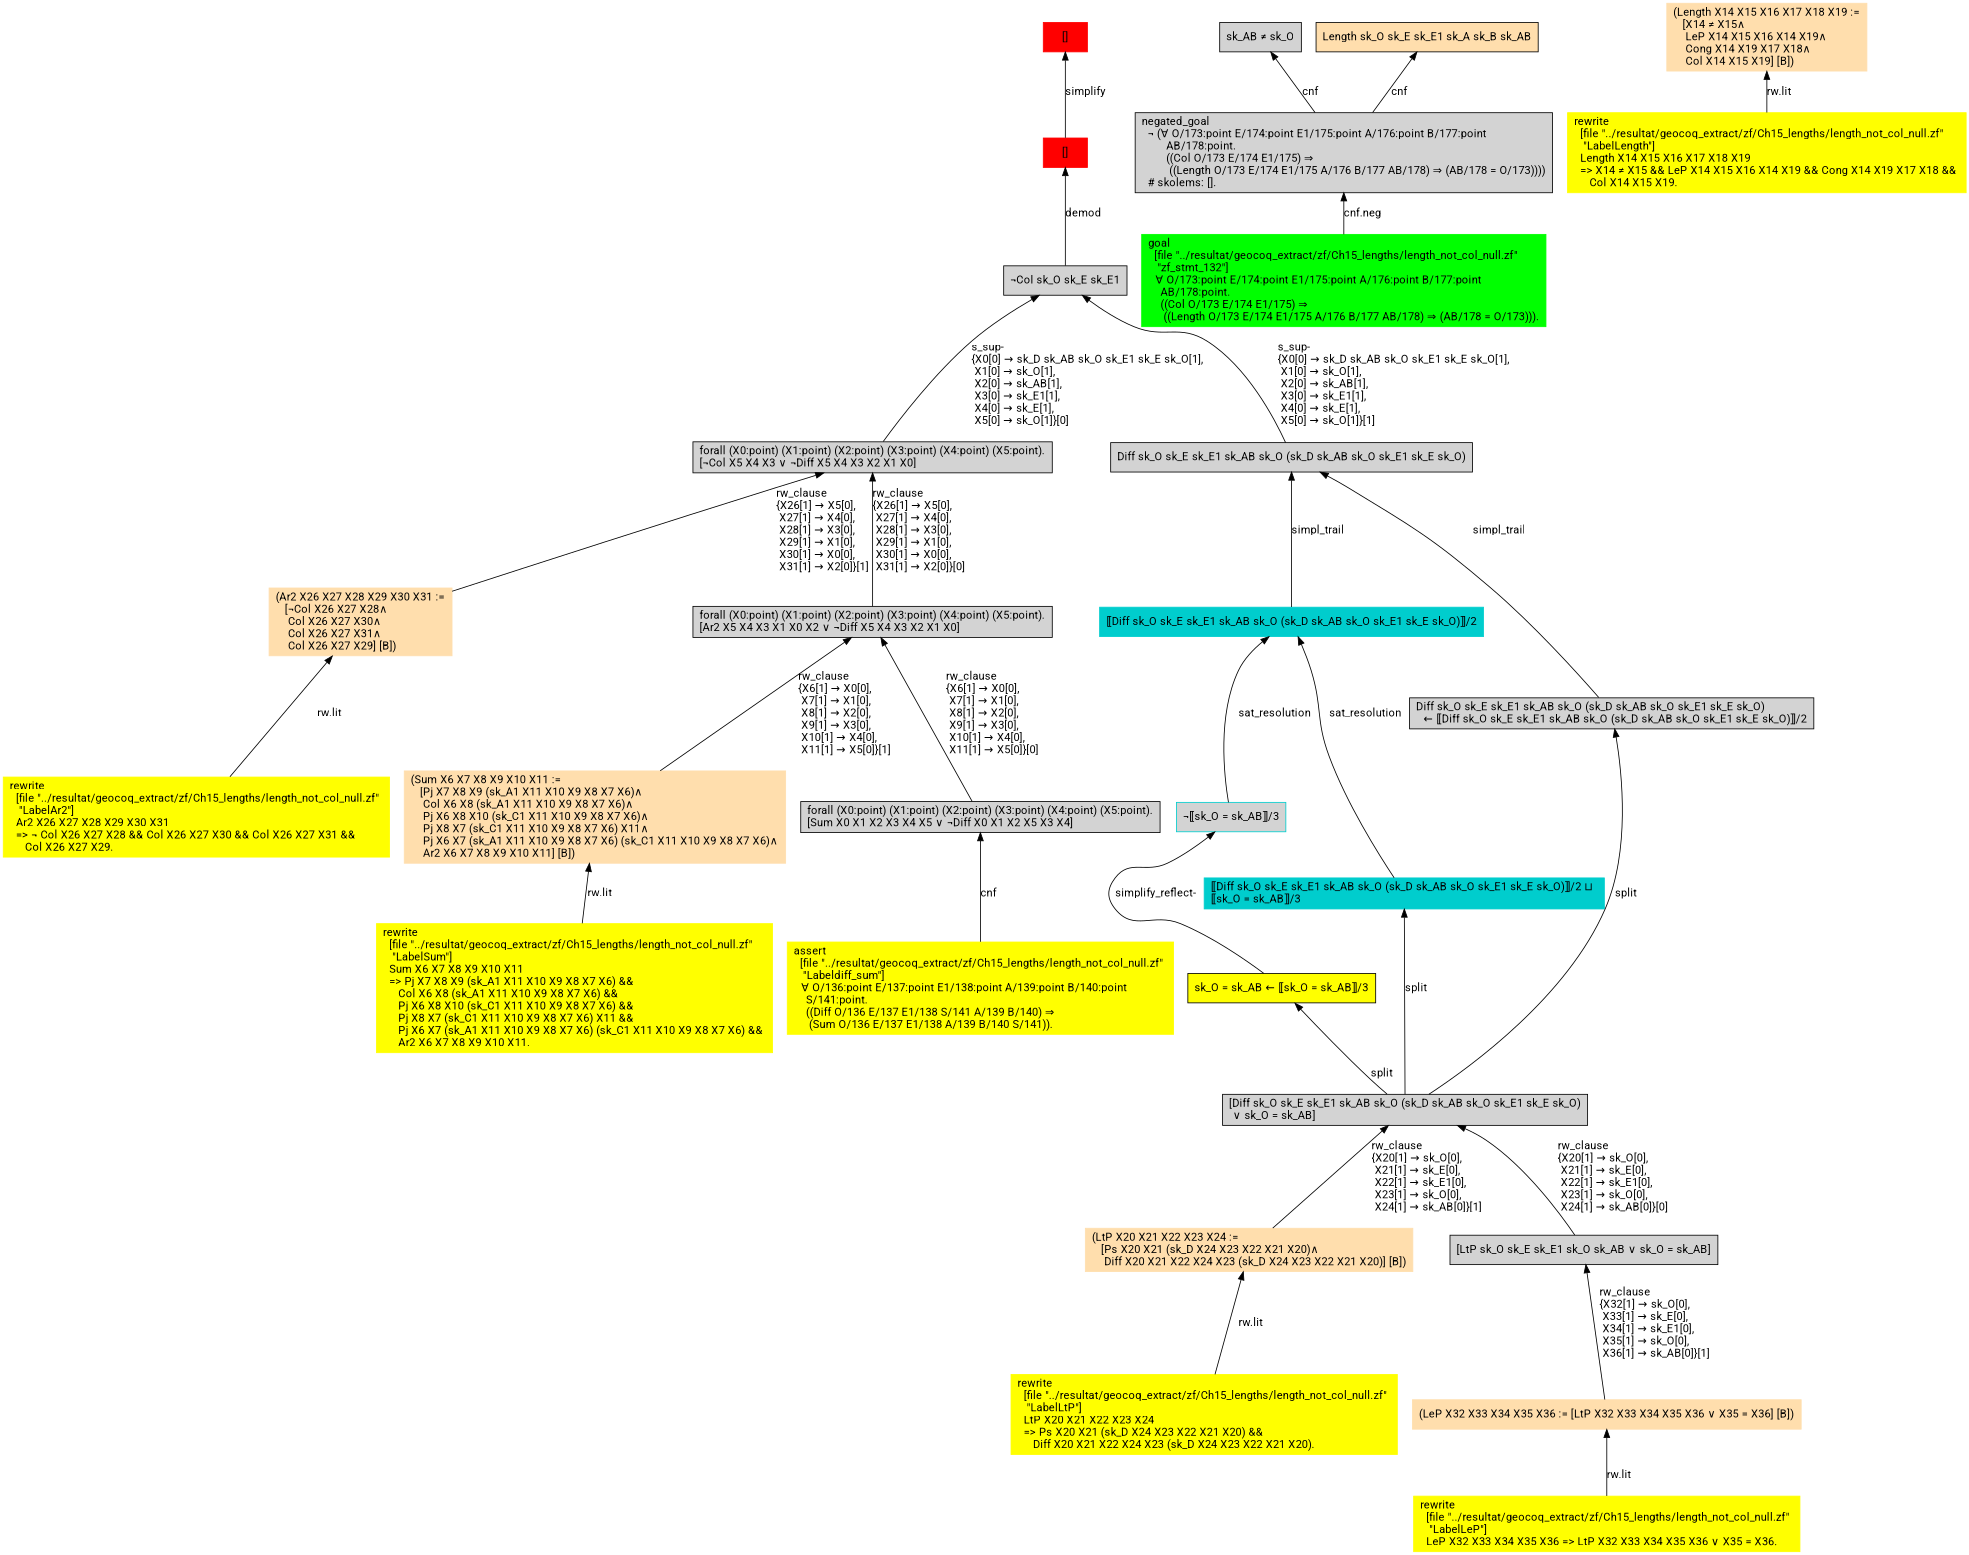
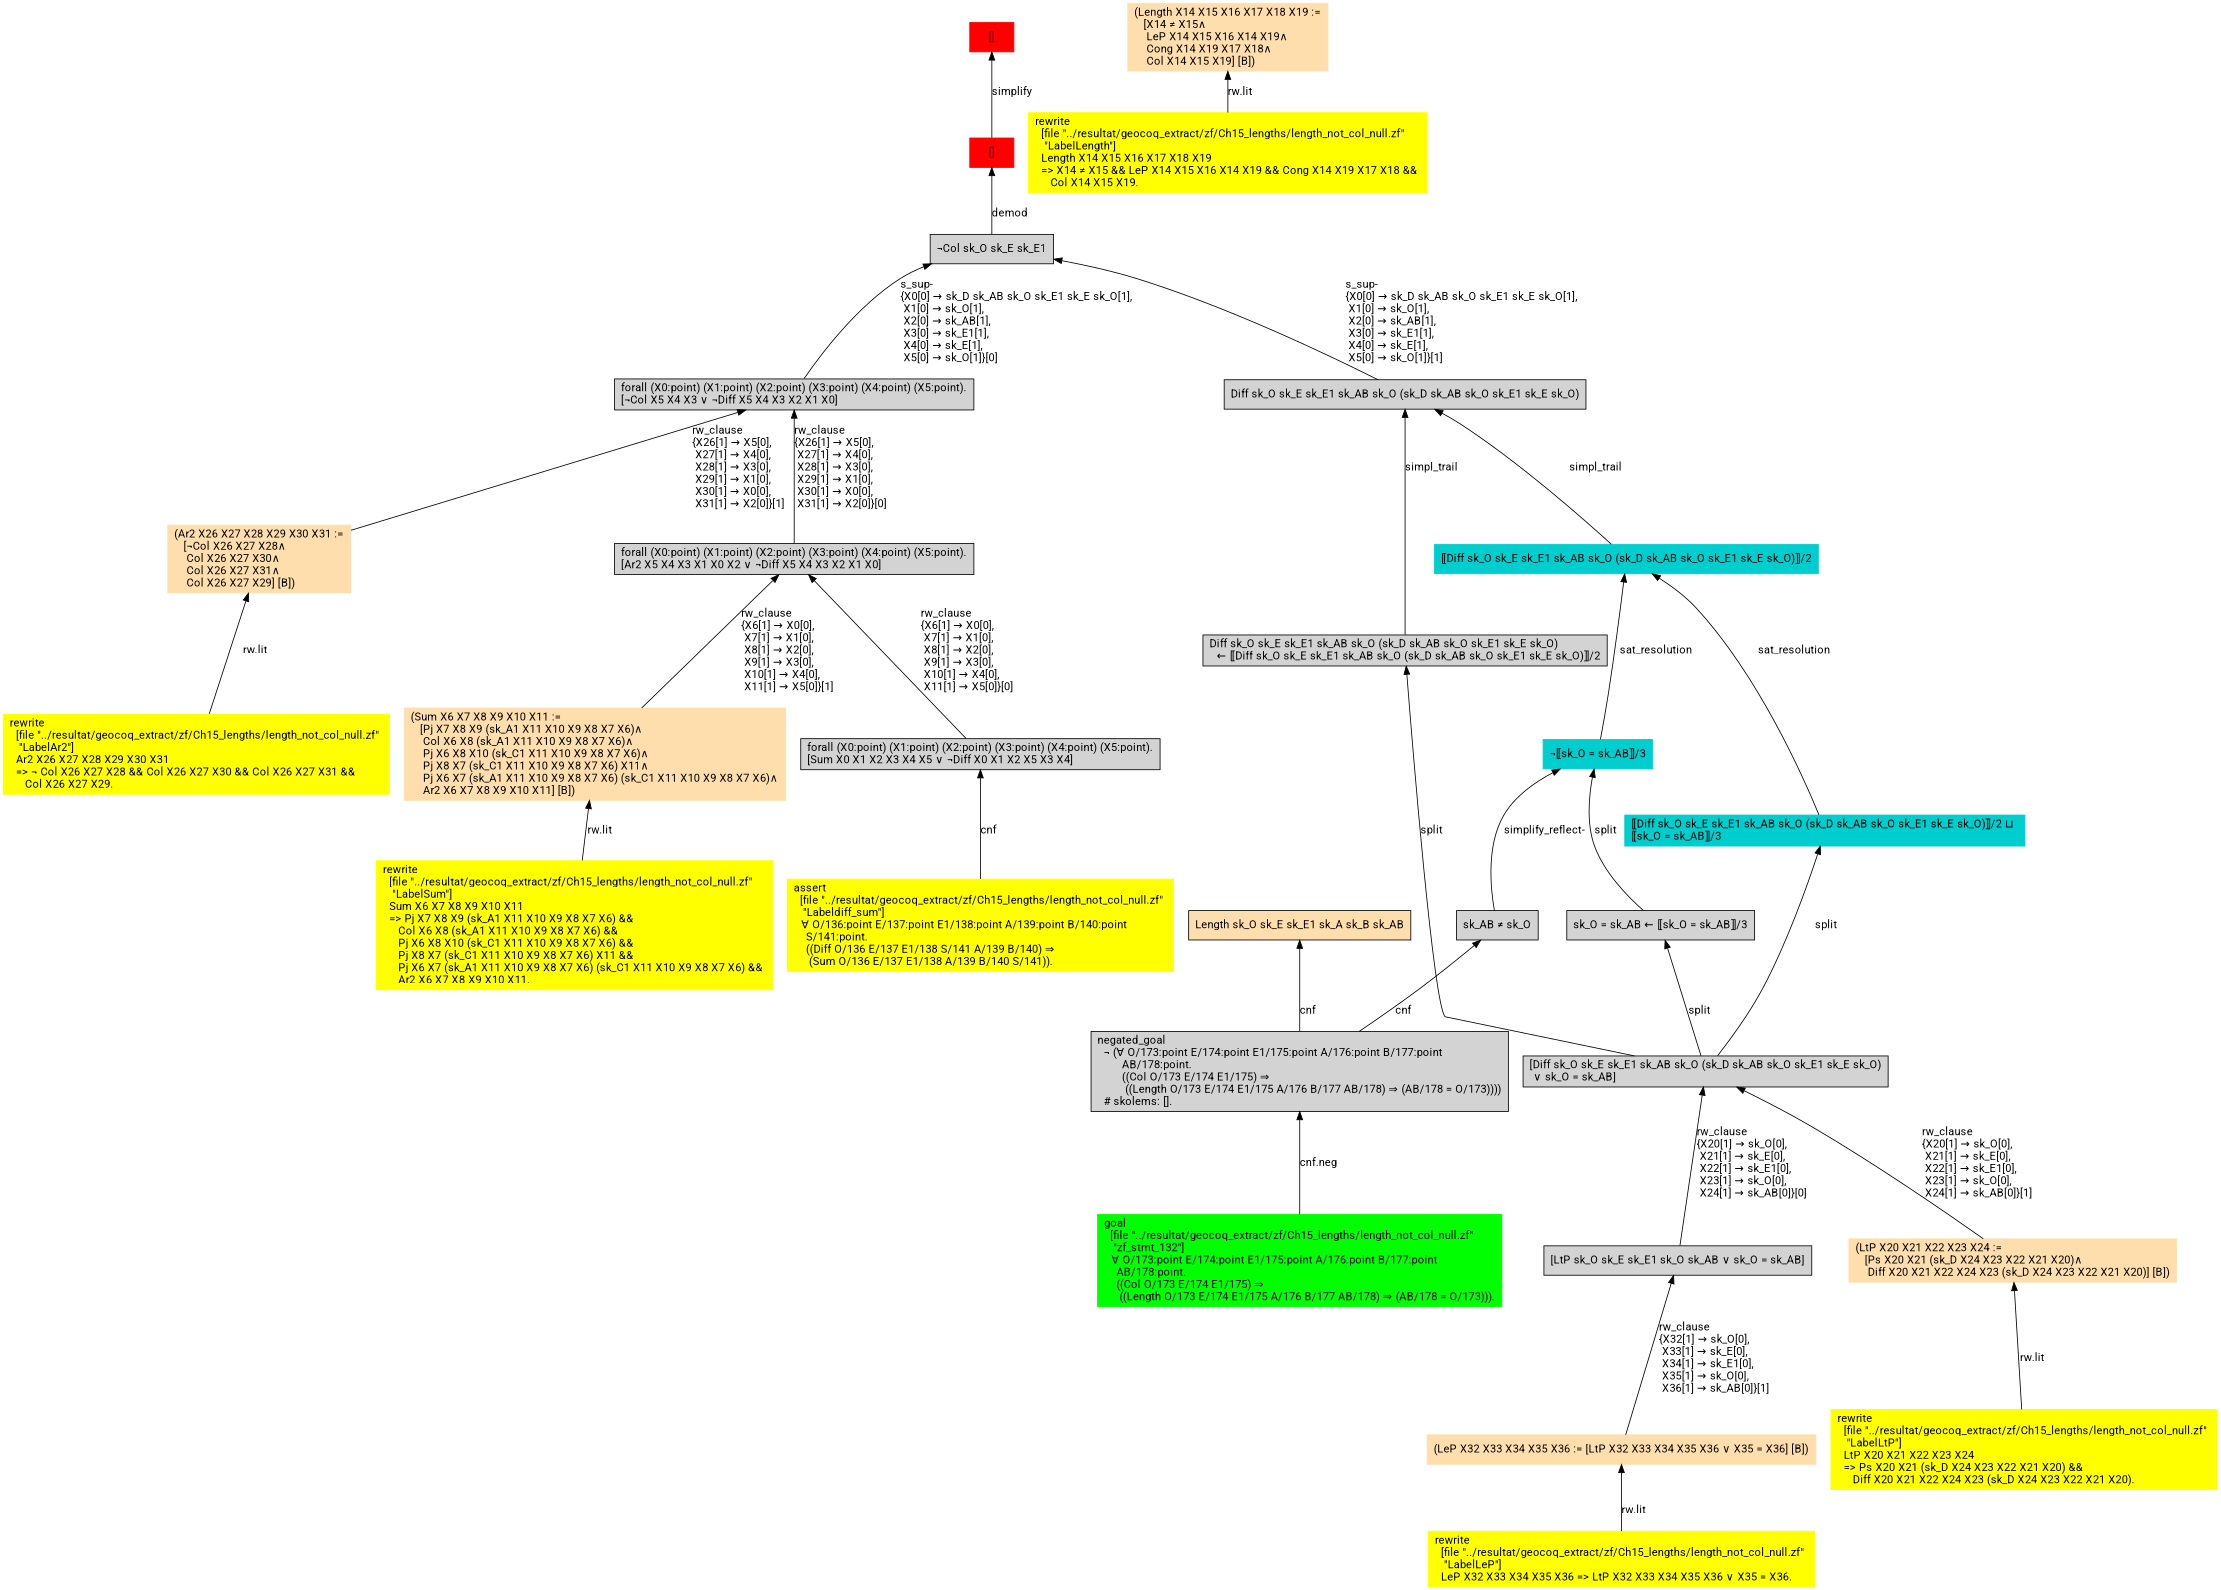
(1231, 817) -> (1598, 754)
none -> (1497, 830)
(1156, 893) -> (1606, 831)
(1282, 988) -> (1661, 925)
